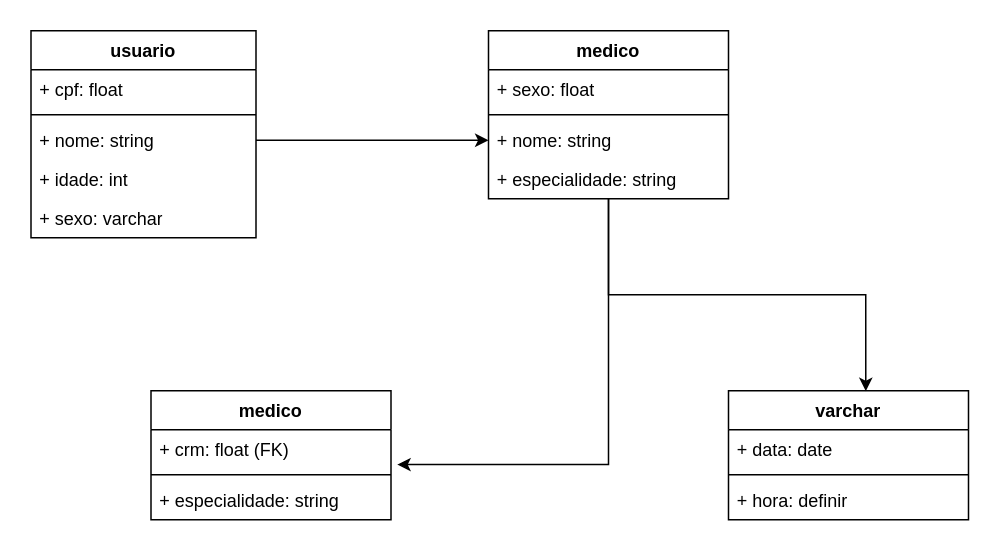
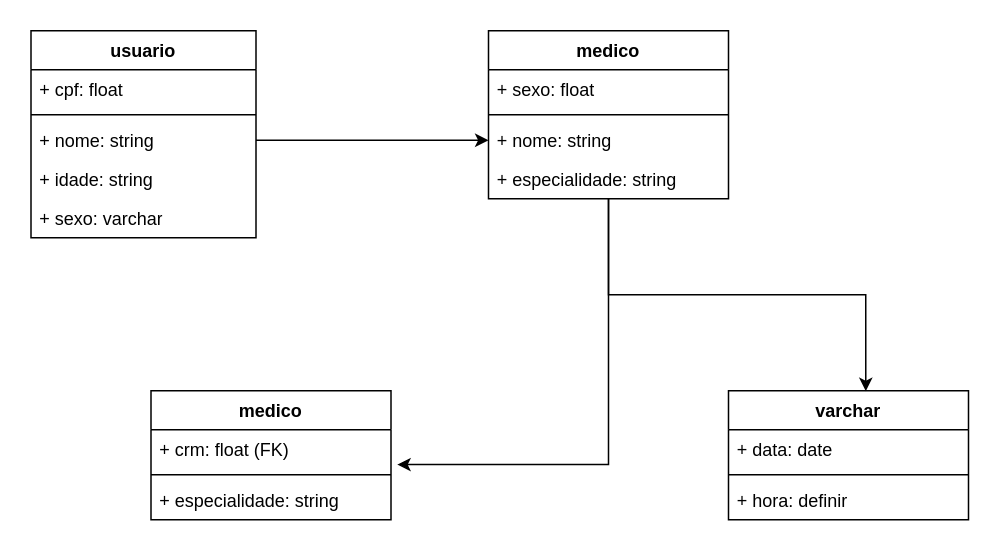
(89, 181) -> (104, 181)
